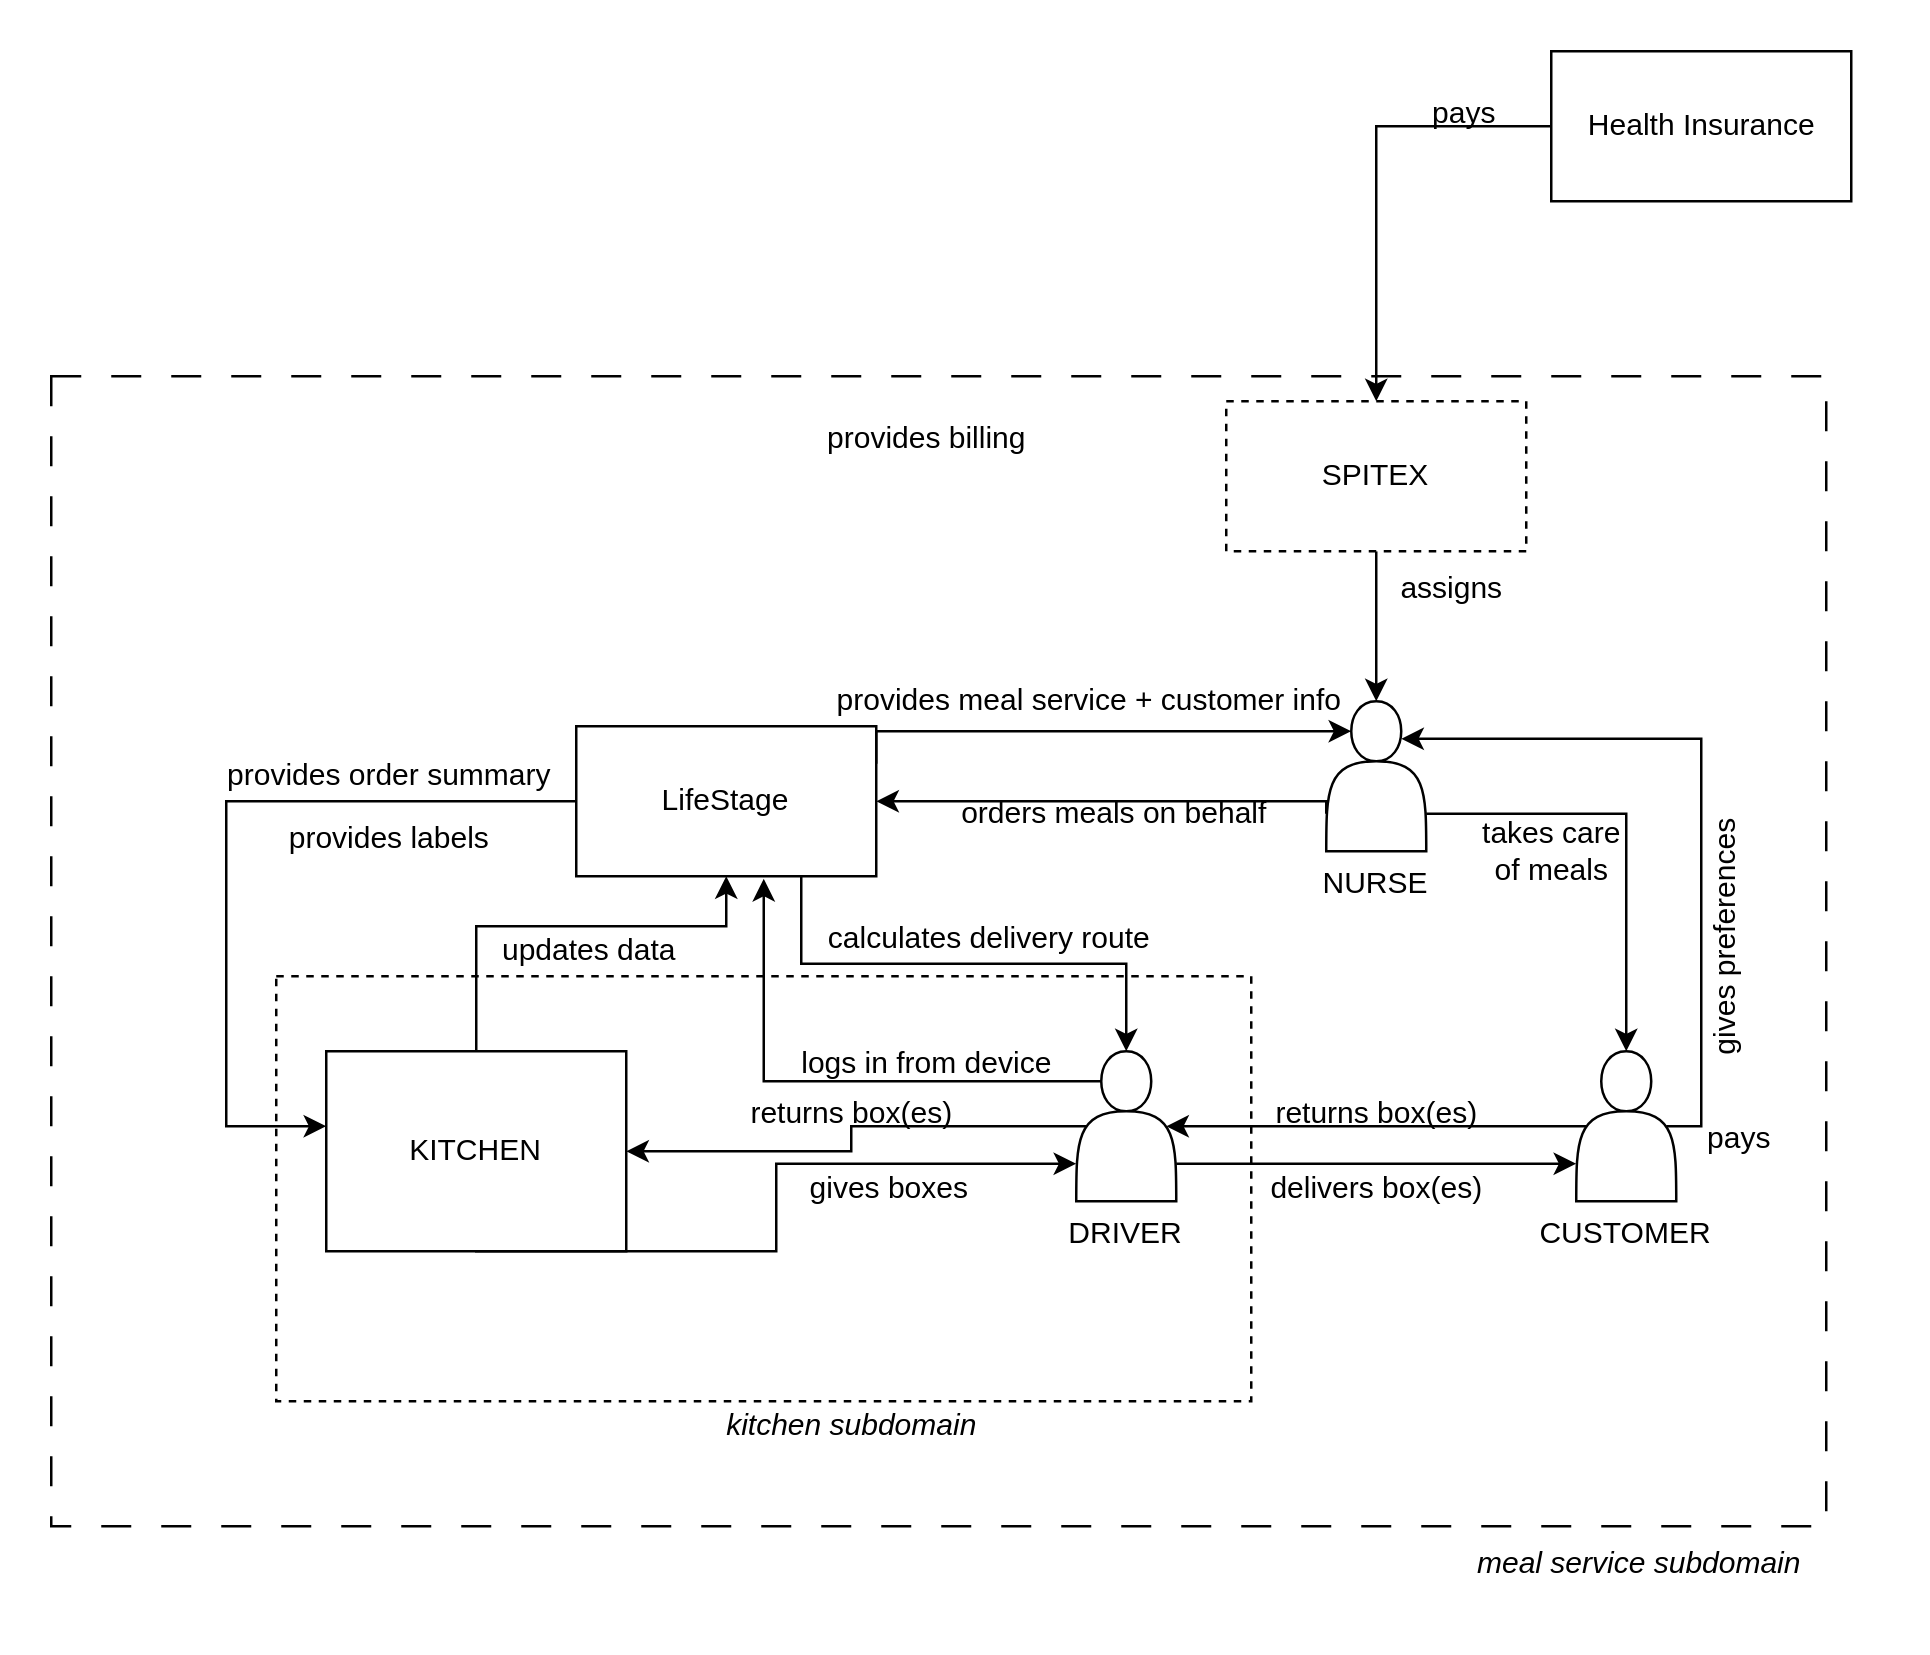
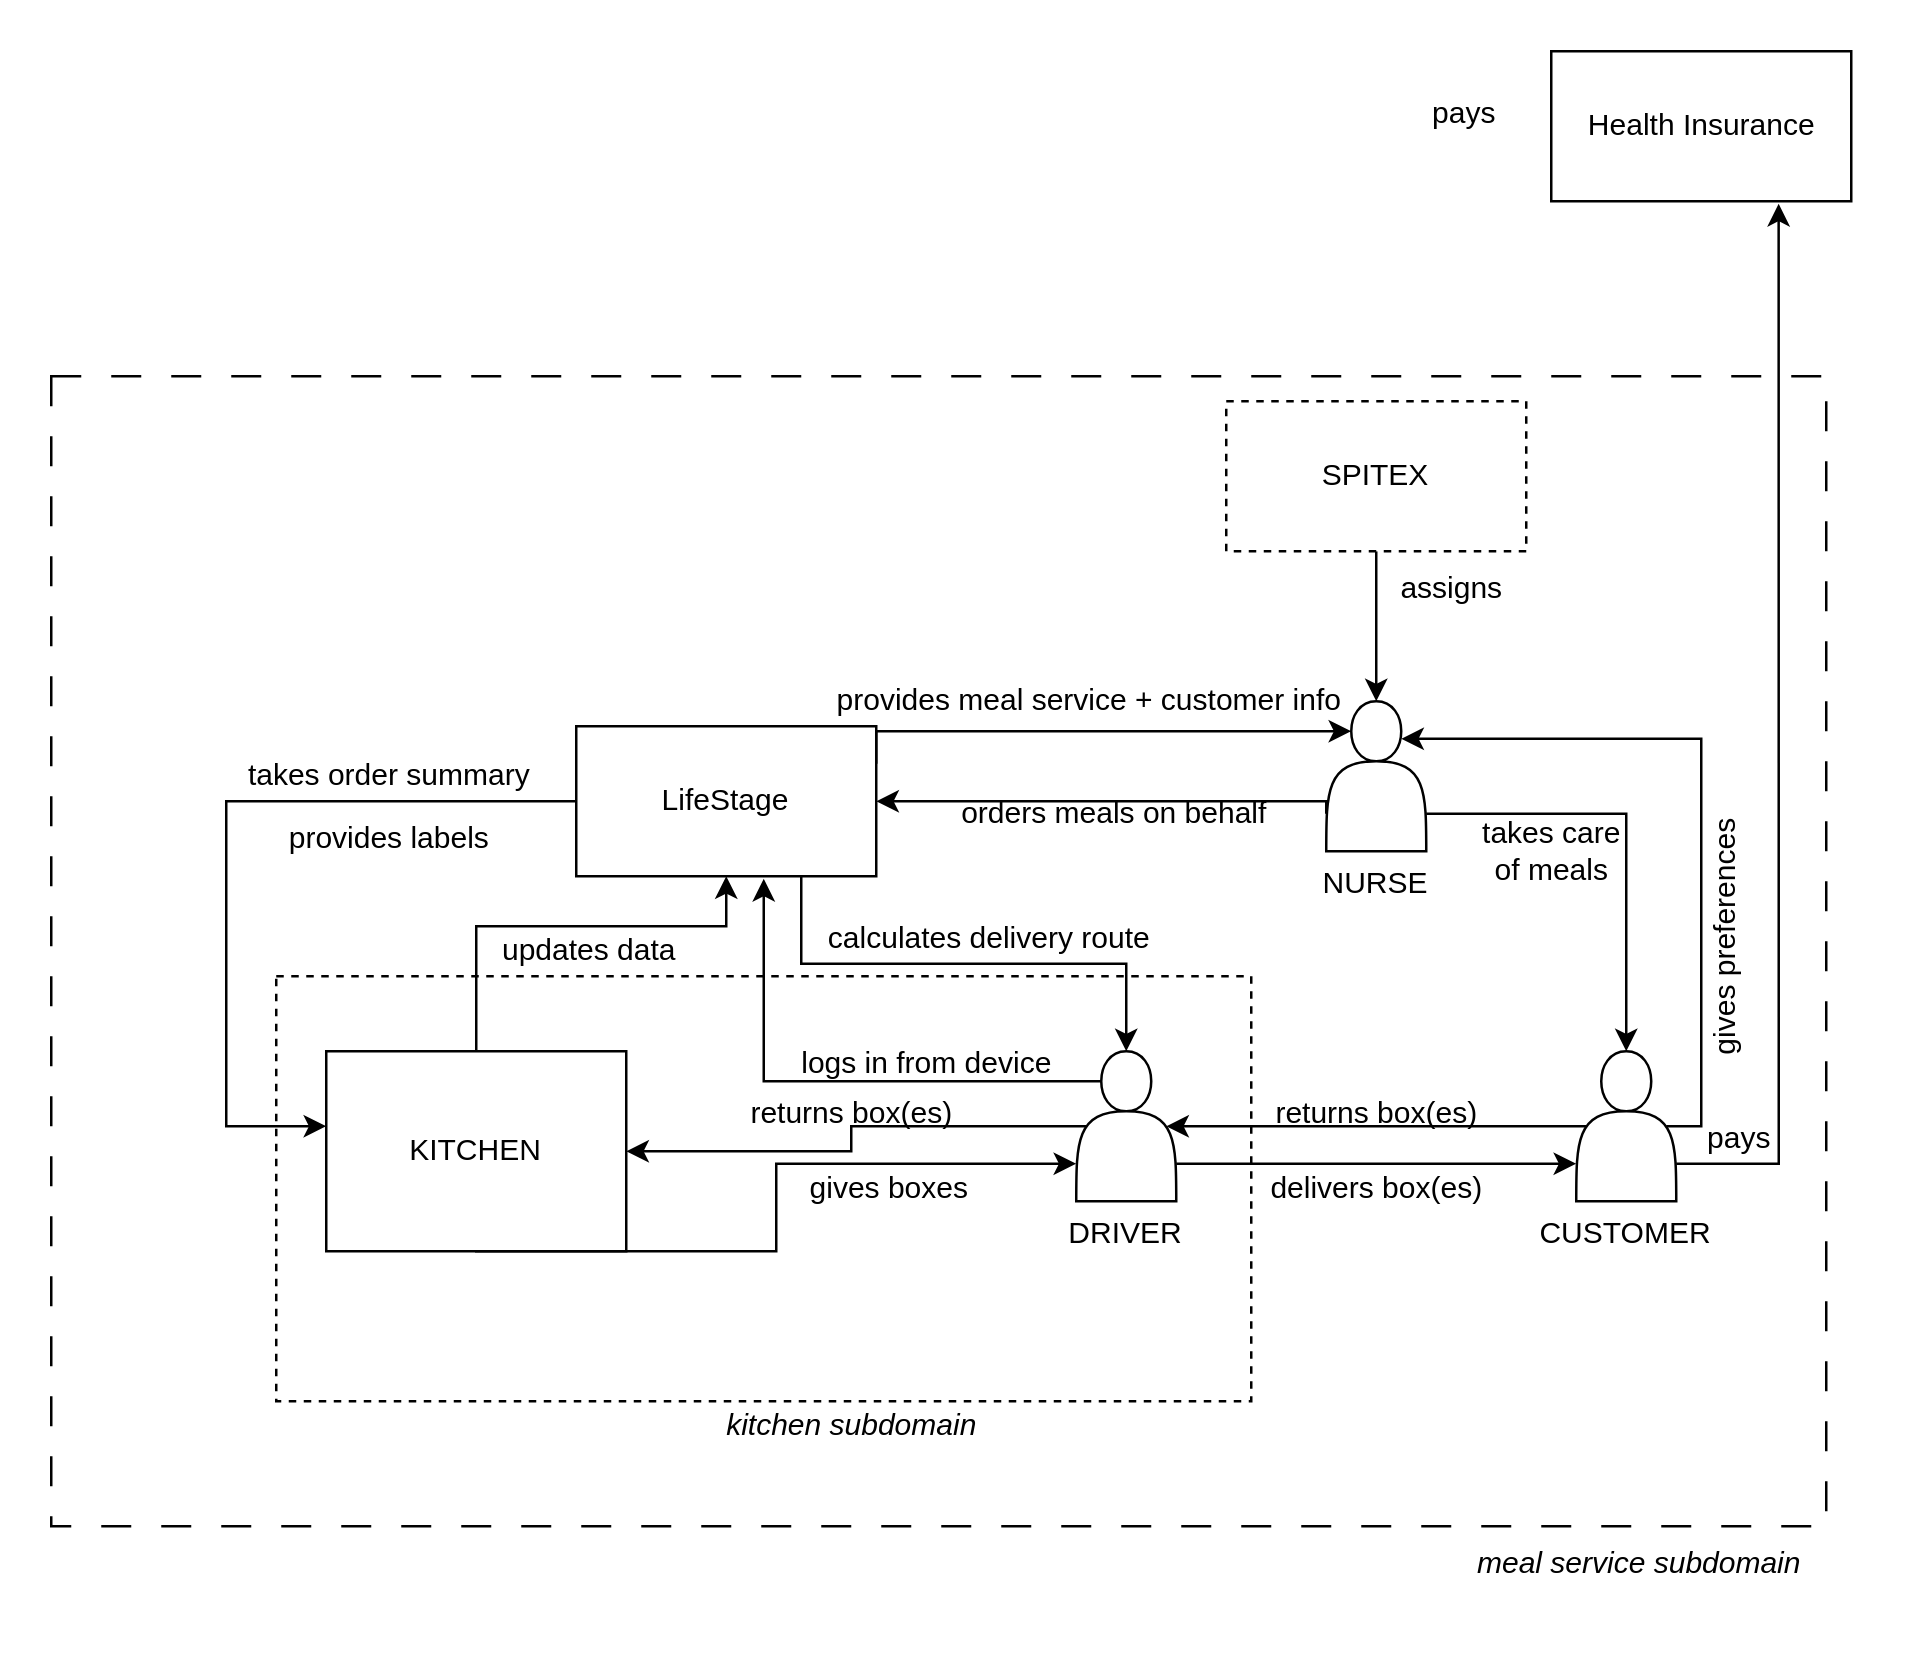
(1376, 168) -> none
(926, 439) -> none
none -> (1779, 743)
(390, 776) -> (390, 776)
